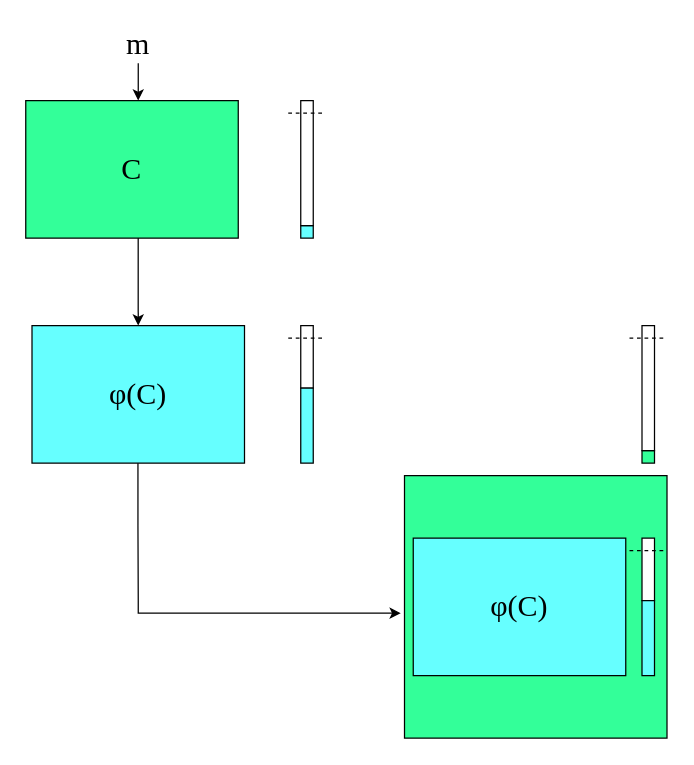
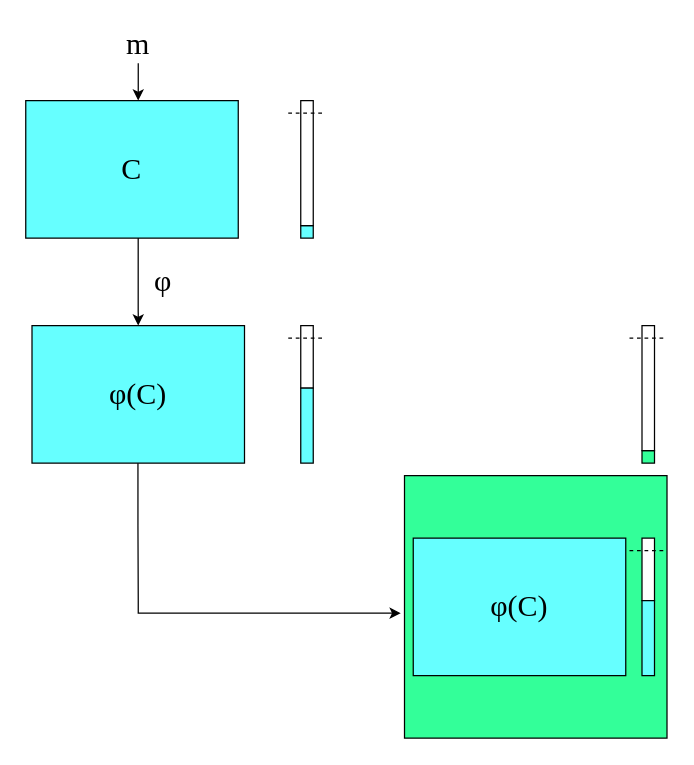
(132, 169) -> (132, 169)
none -> (163, 282)
